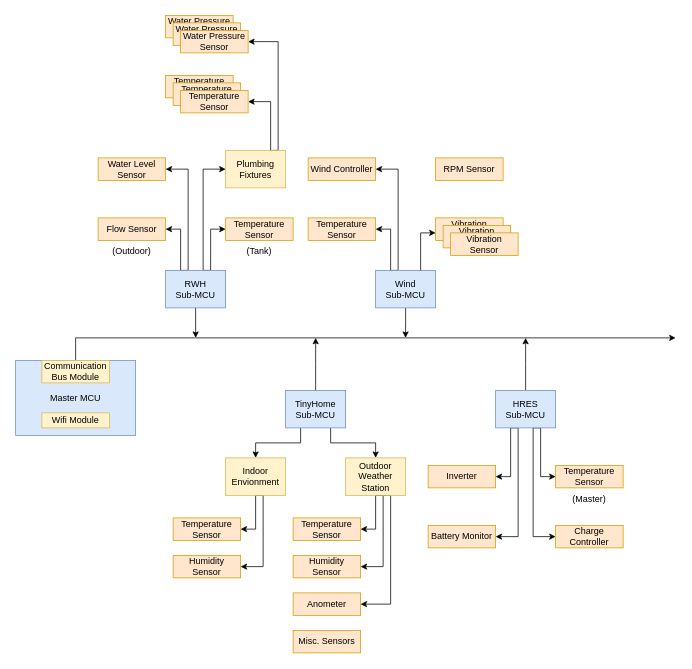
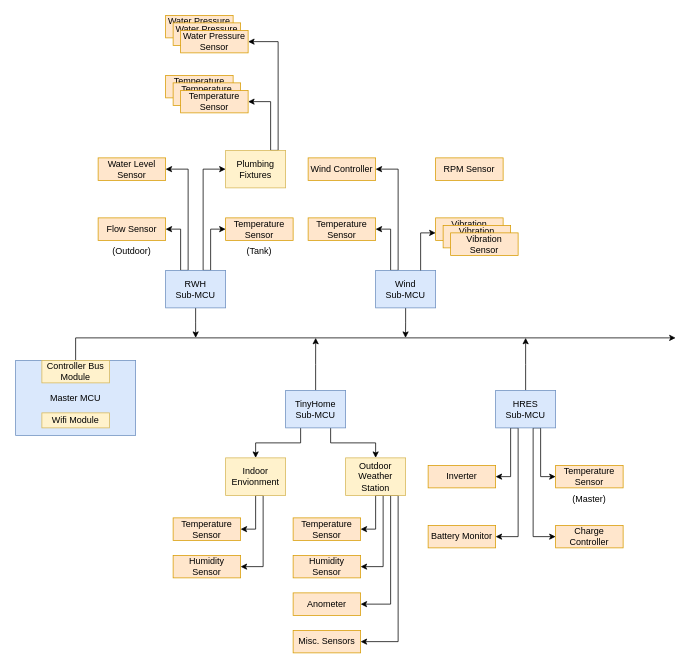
(75, 372) -> (75, 372)
none -> (384, 642)
